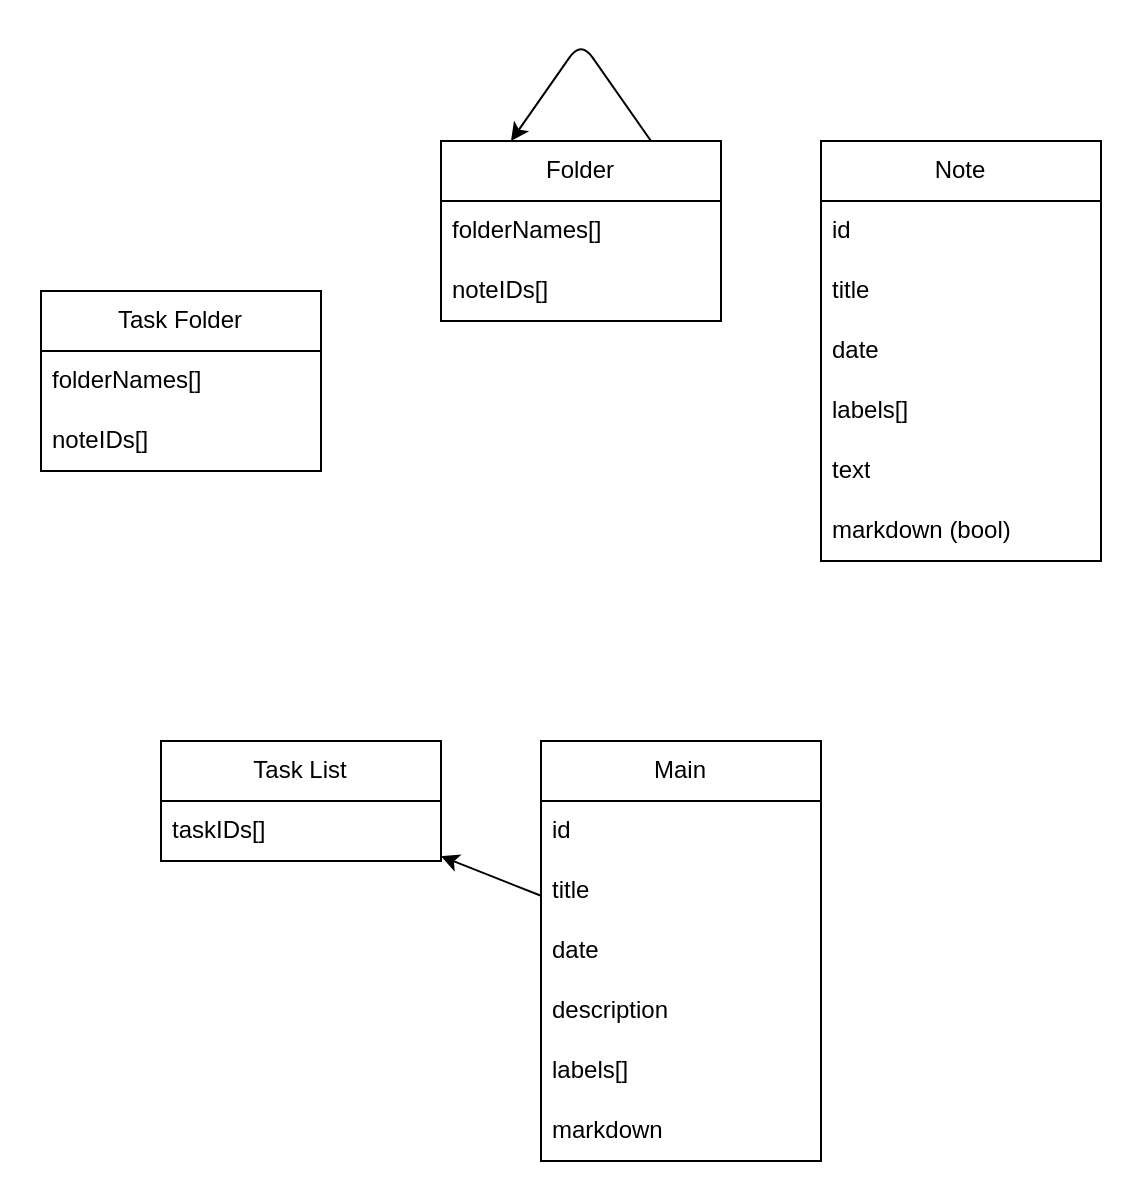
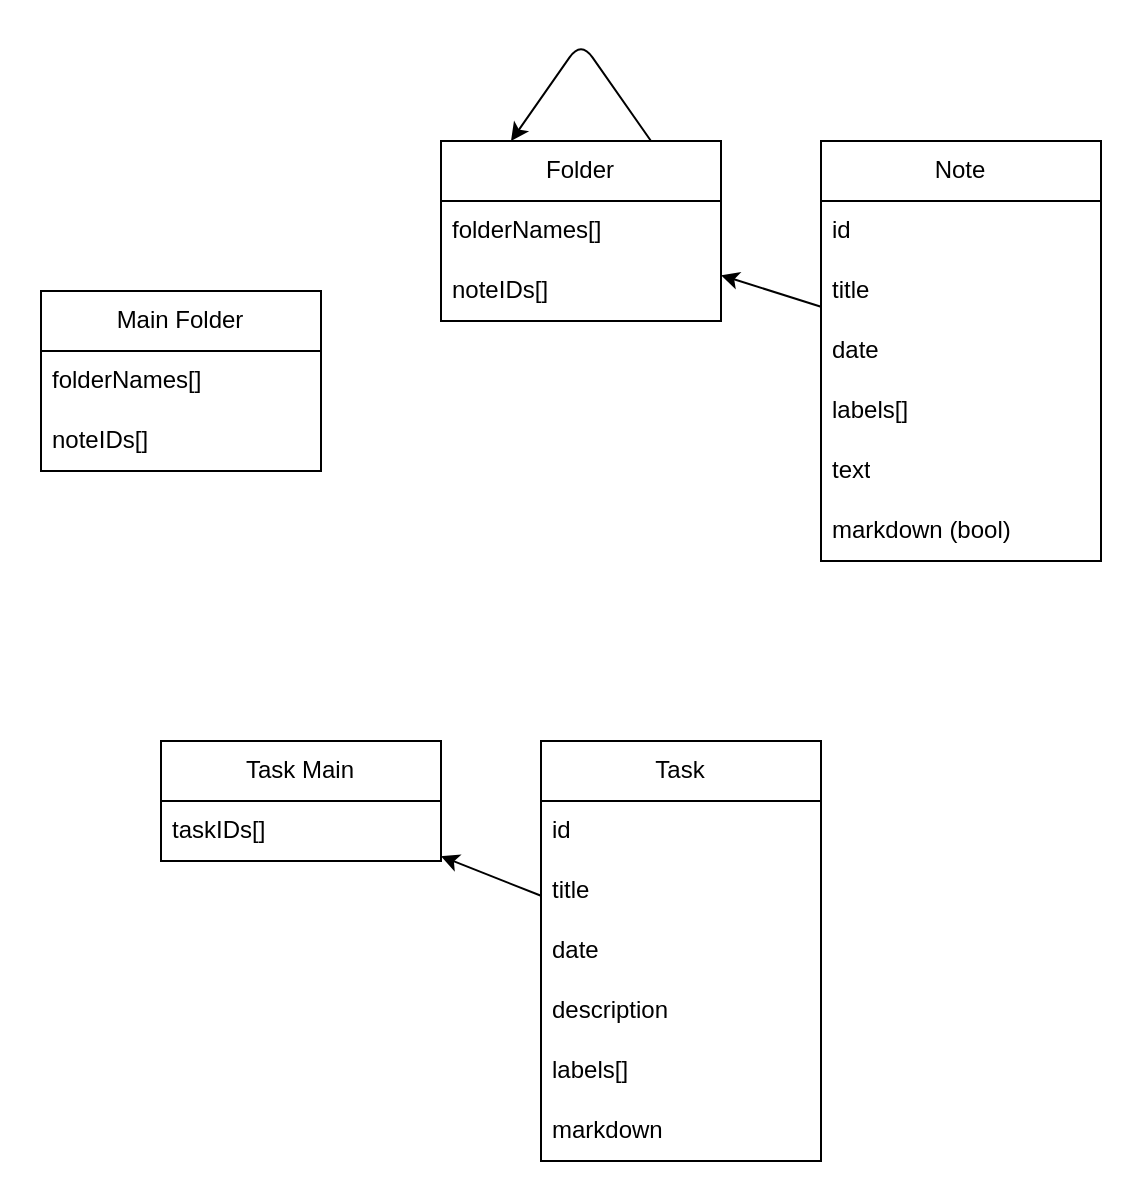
none -> (776, 293)
(181, 321) -> (181, 321)
(301, 771) -> (301, 771)
(681, 771) -> (681, 771)
